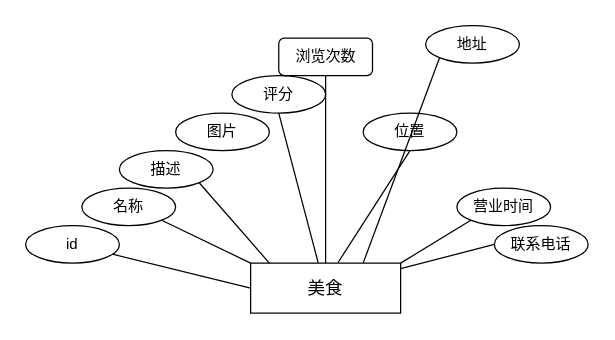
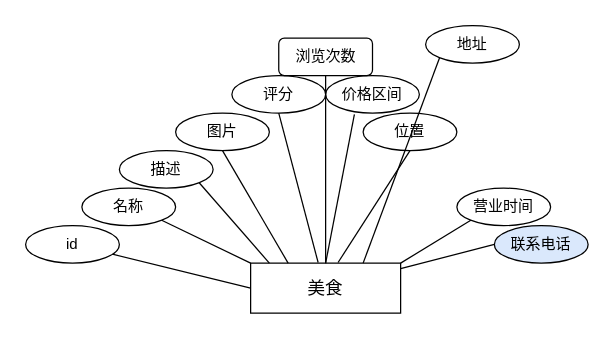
none -> (373, 94)
none -> (340, 186)
none -> (255, 207)
(541, 244) -> (541, 244)
